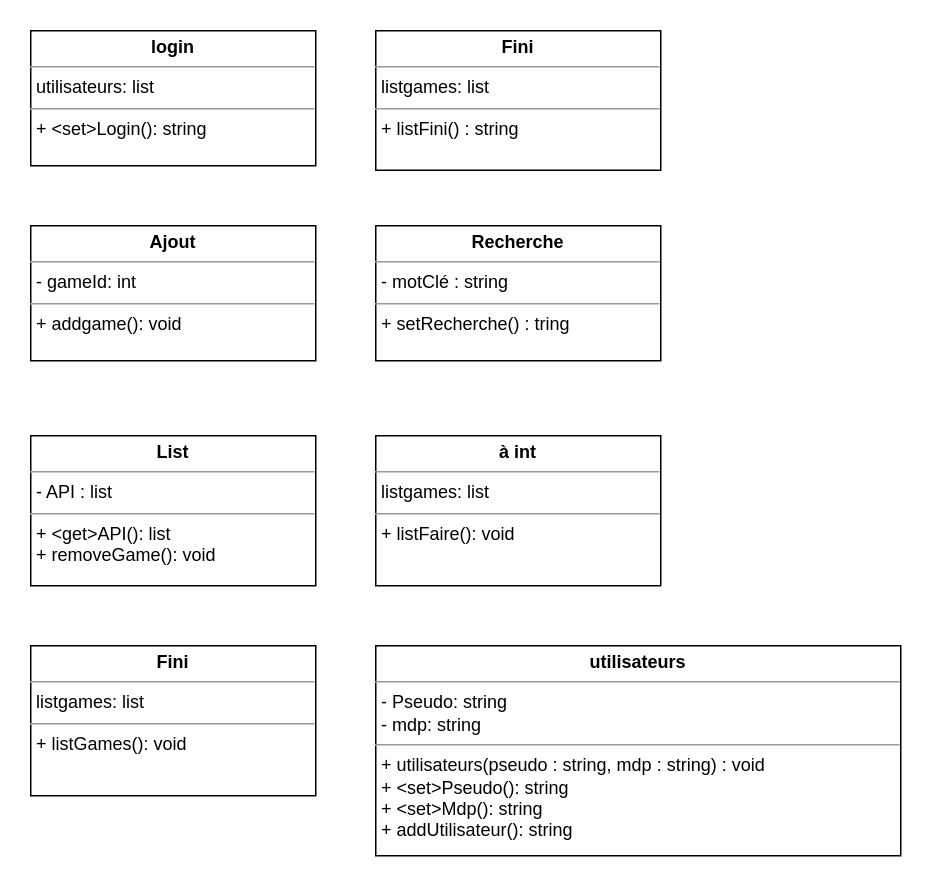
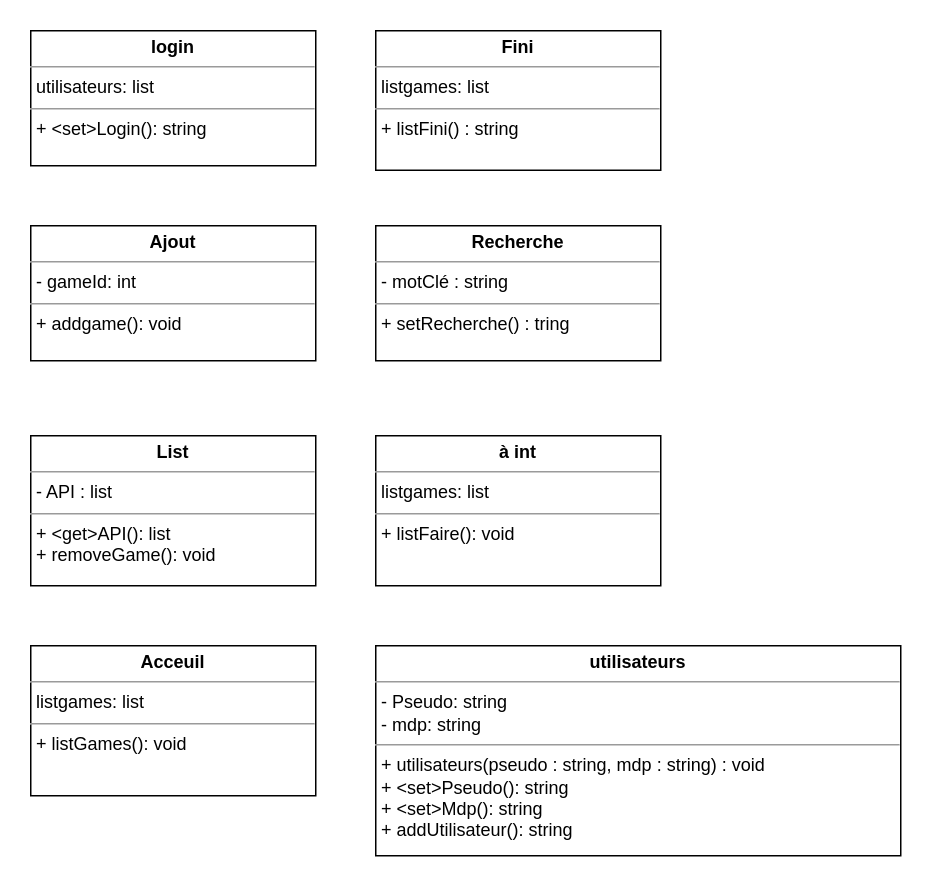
(112, 678) -> (112, 678)
